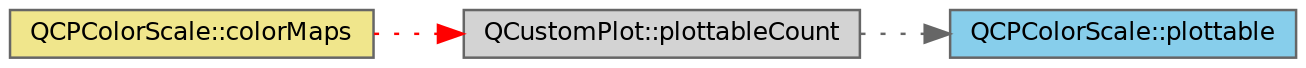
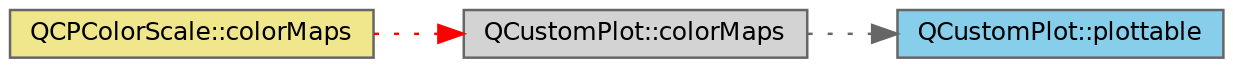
(662, 34) -> (636, 34)
(1123, 34) -> (1060, 34)
